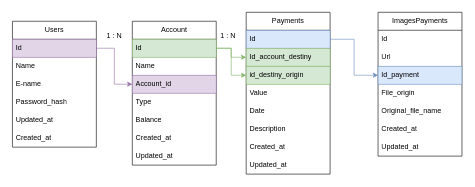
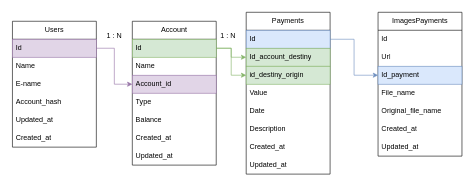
(400, 93) -> (398, 93)
(42, 102) -> (40, 102)
